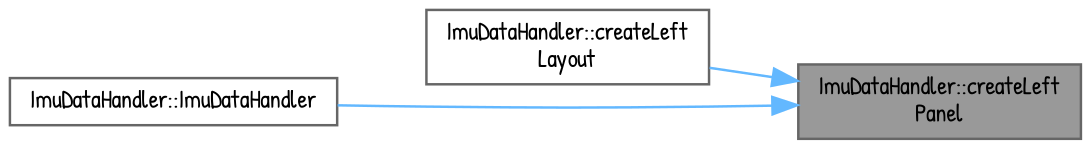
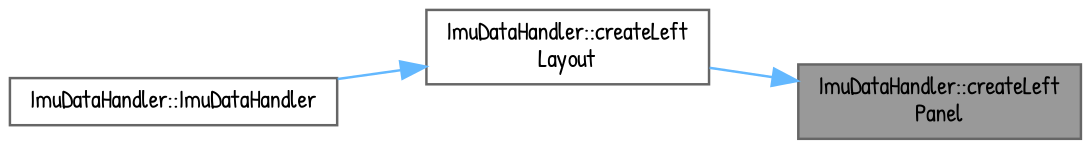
(555, 108) -> (369, 75)
